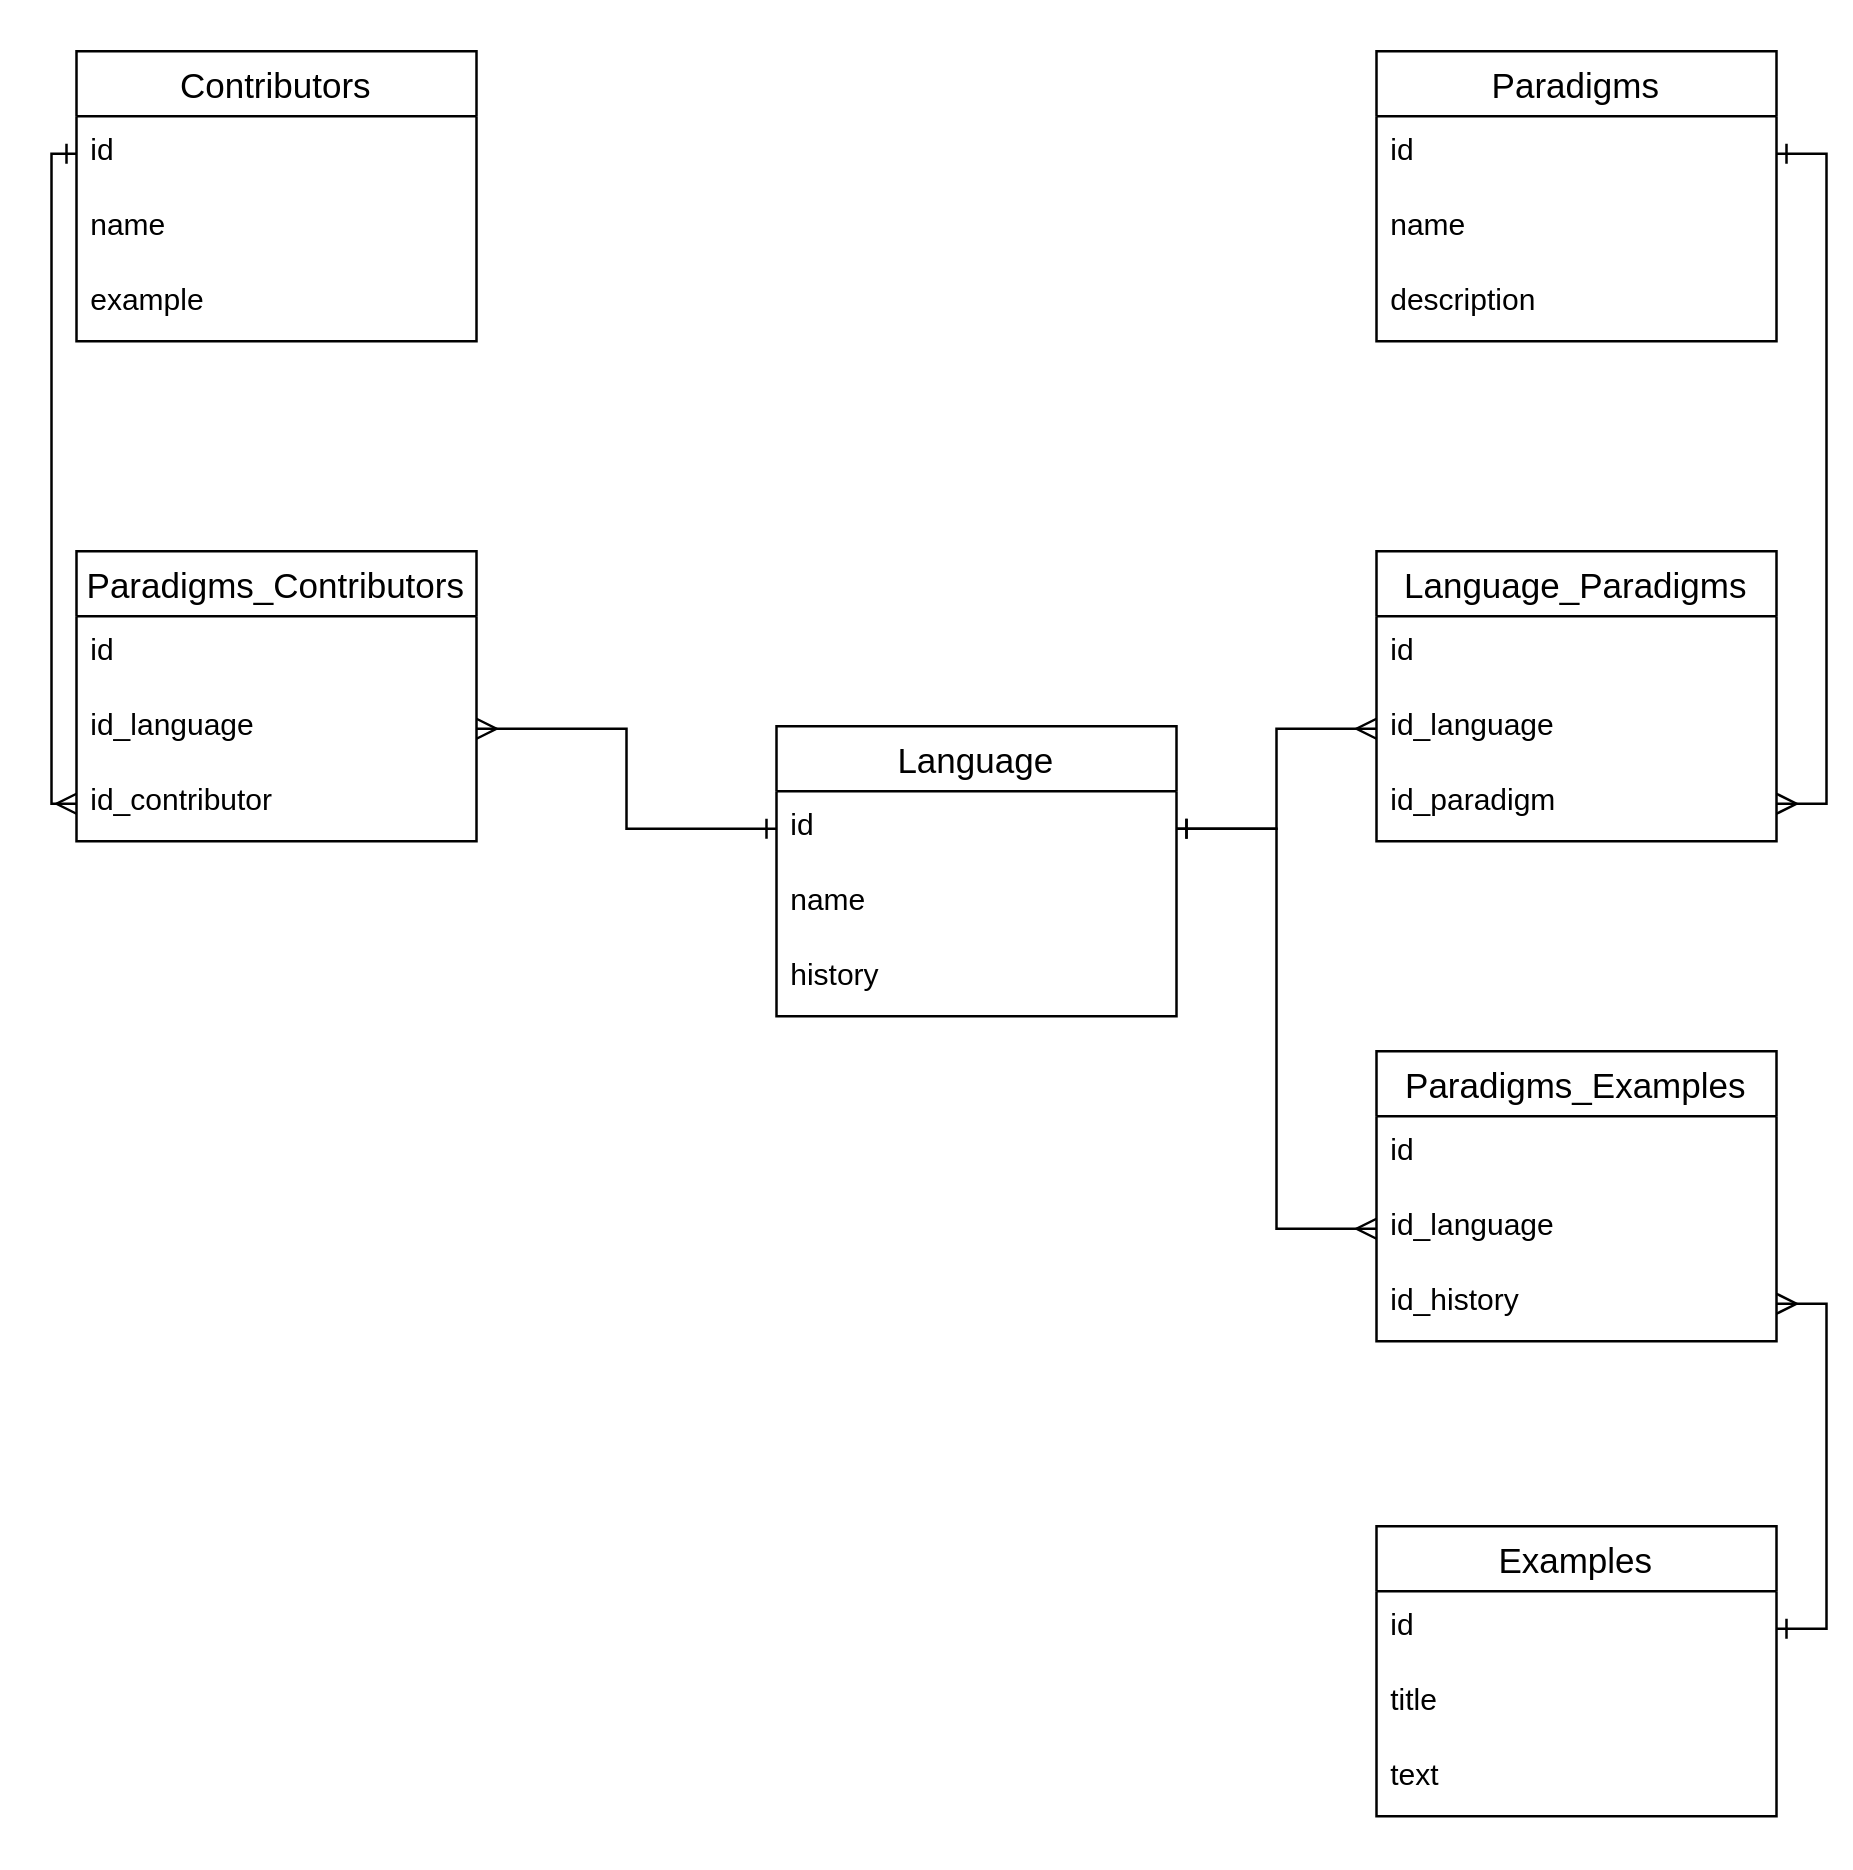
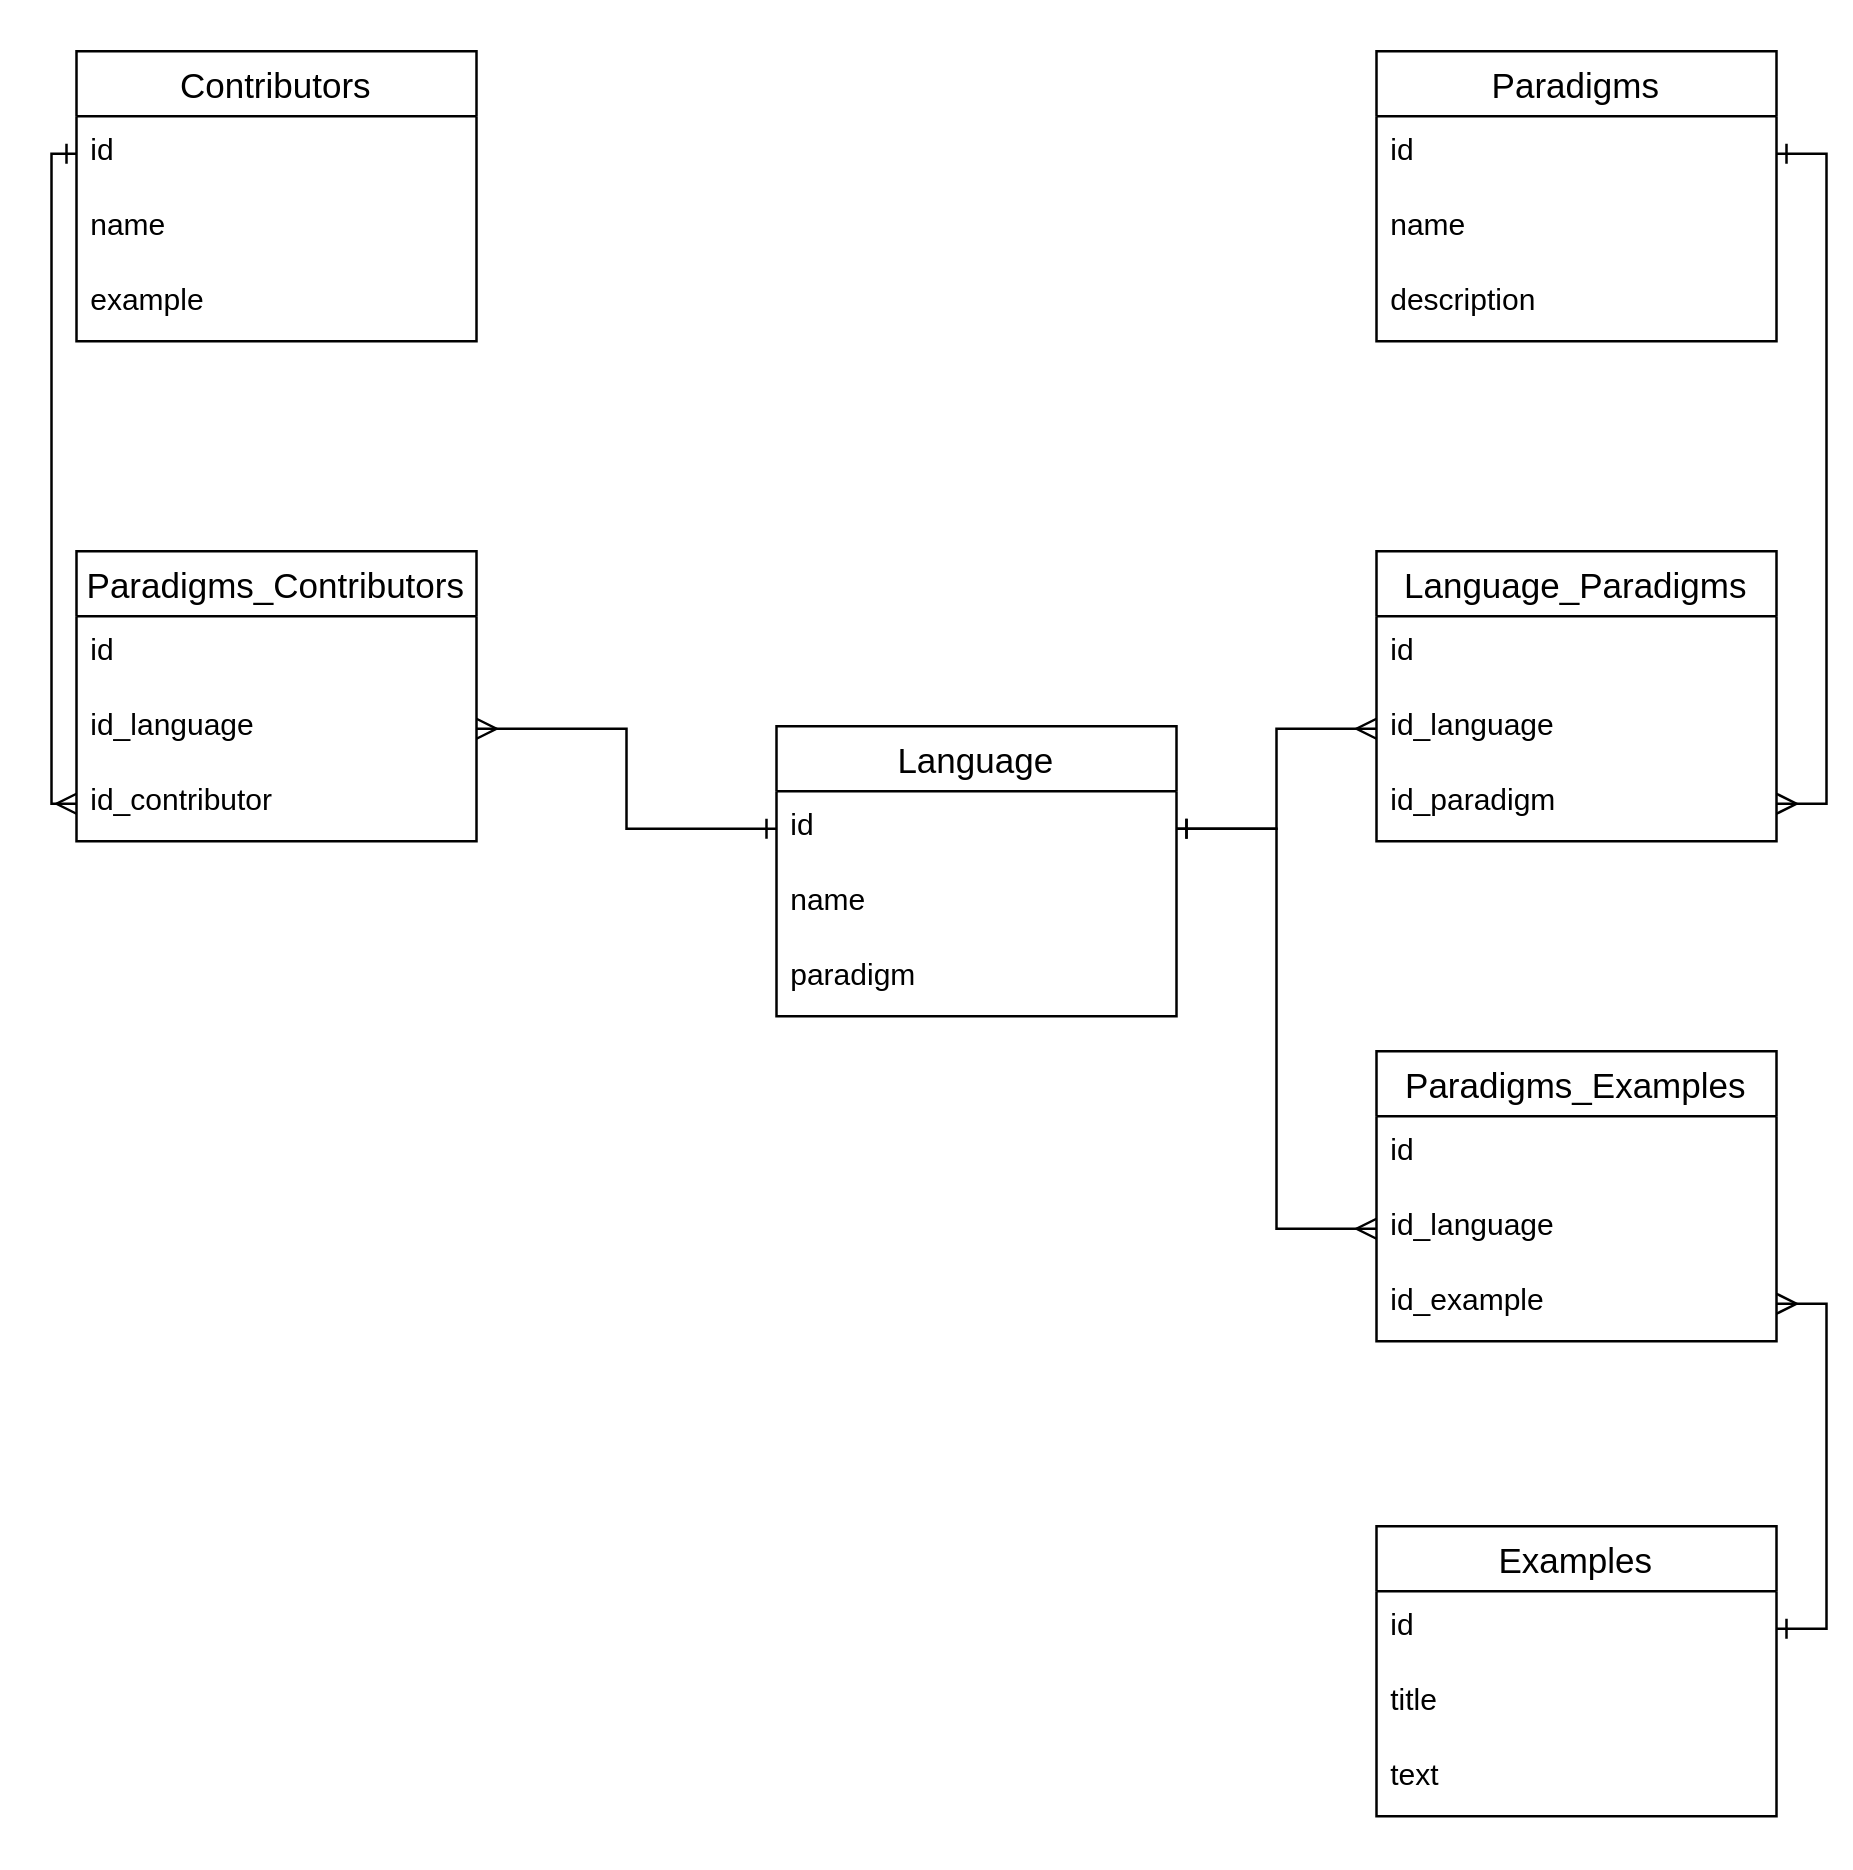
(845, 975) -> (853, 975)
(1466, 1300) -> (1466, 1300)
